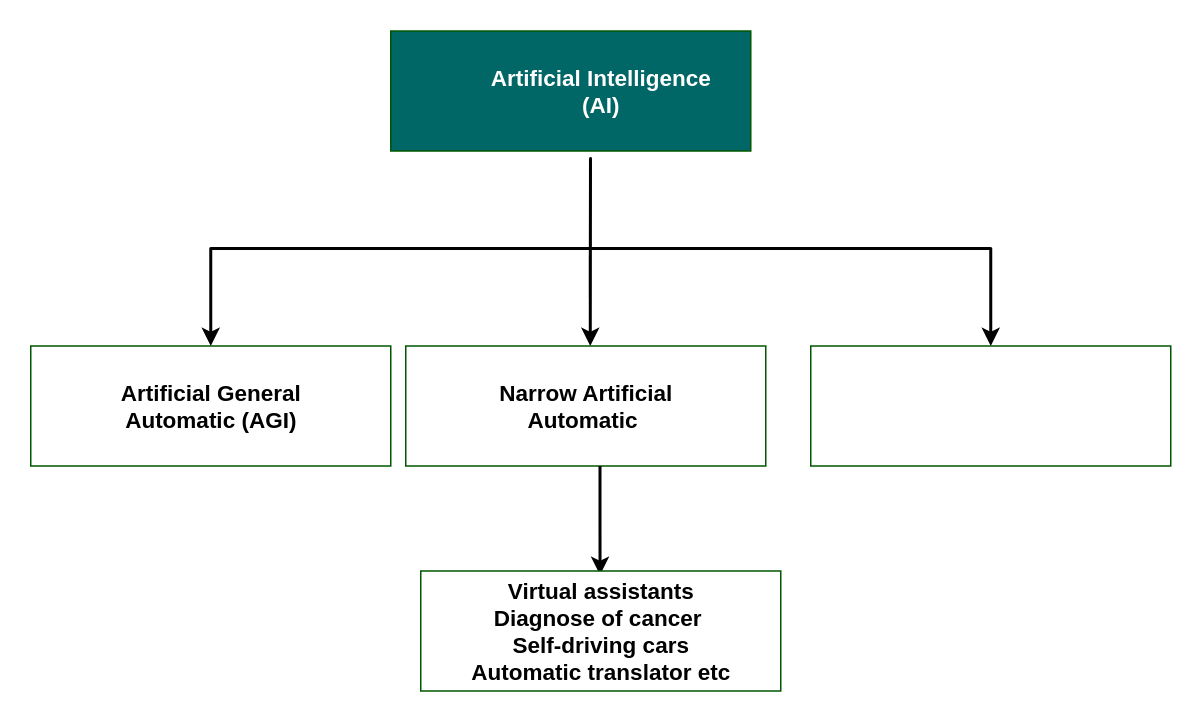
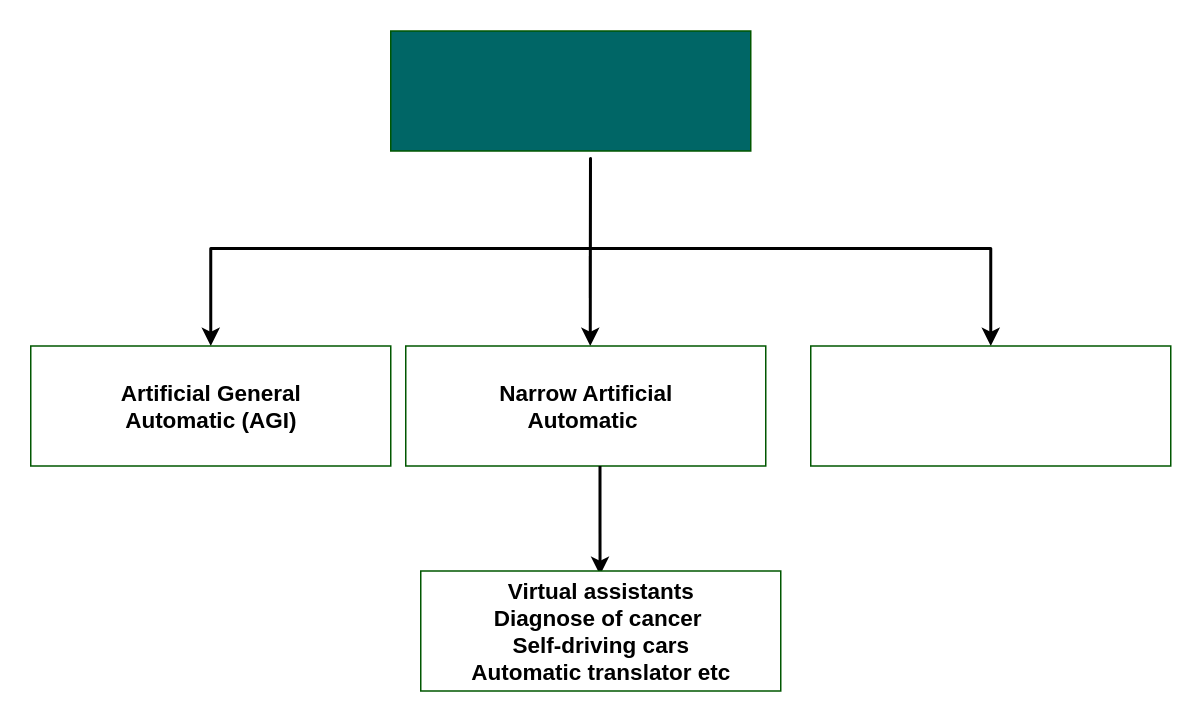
(601, 91) -> none
